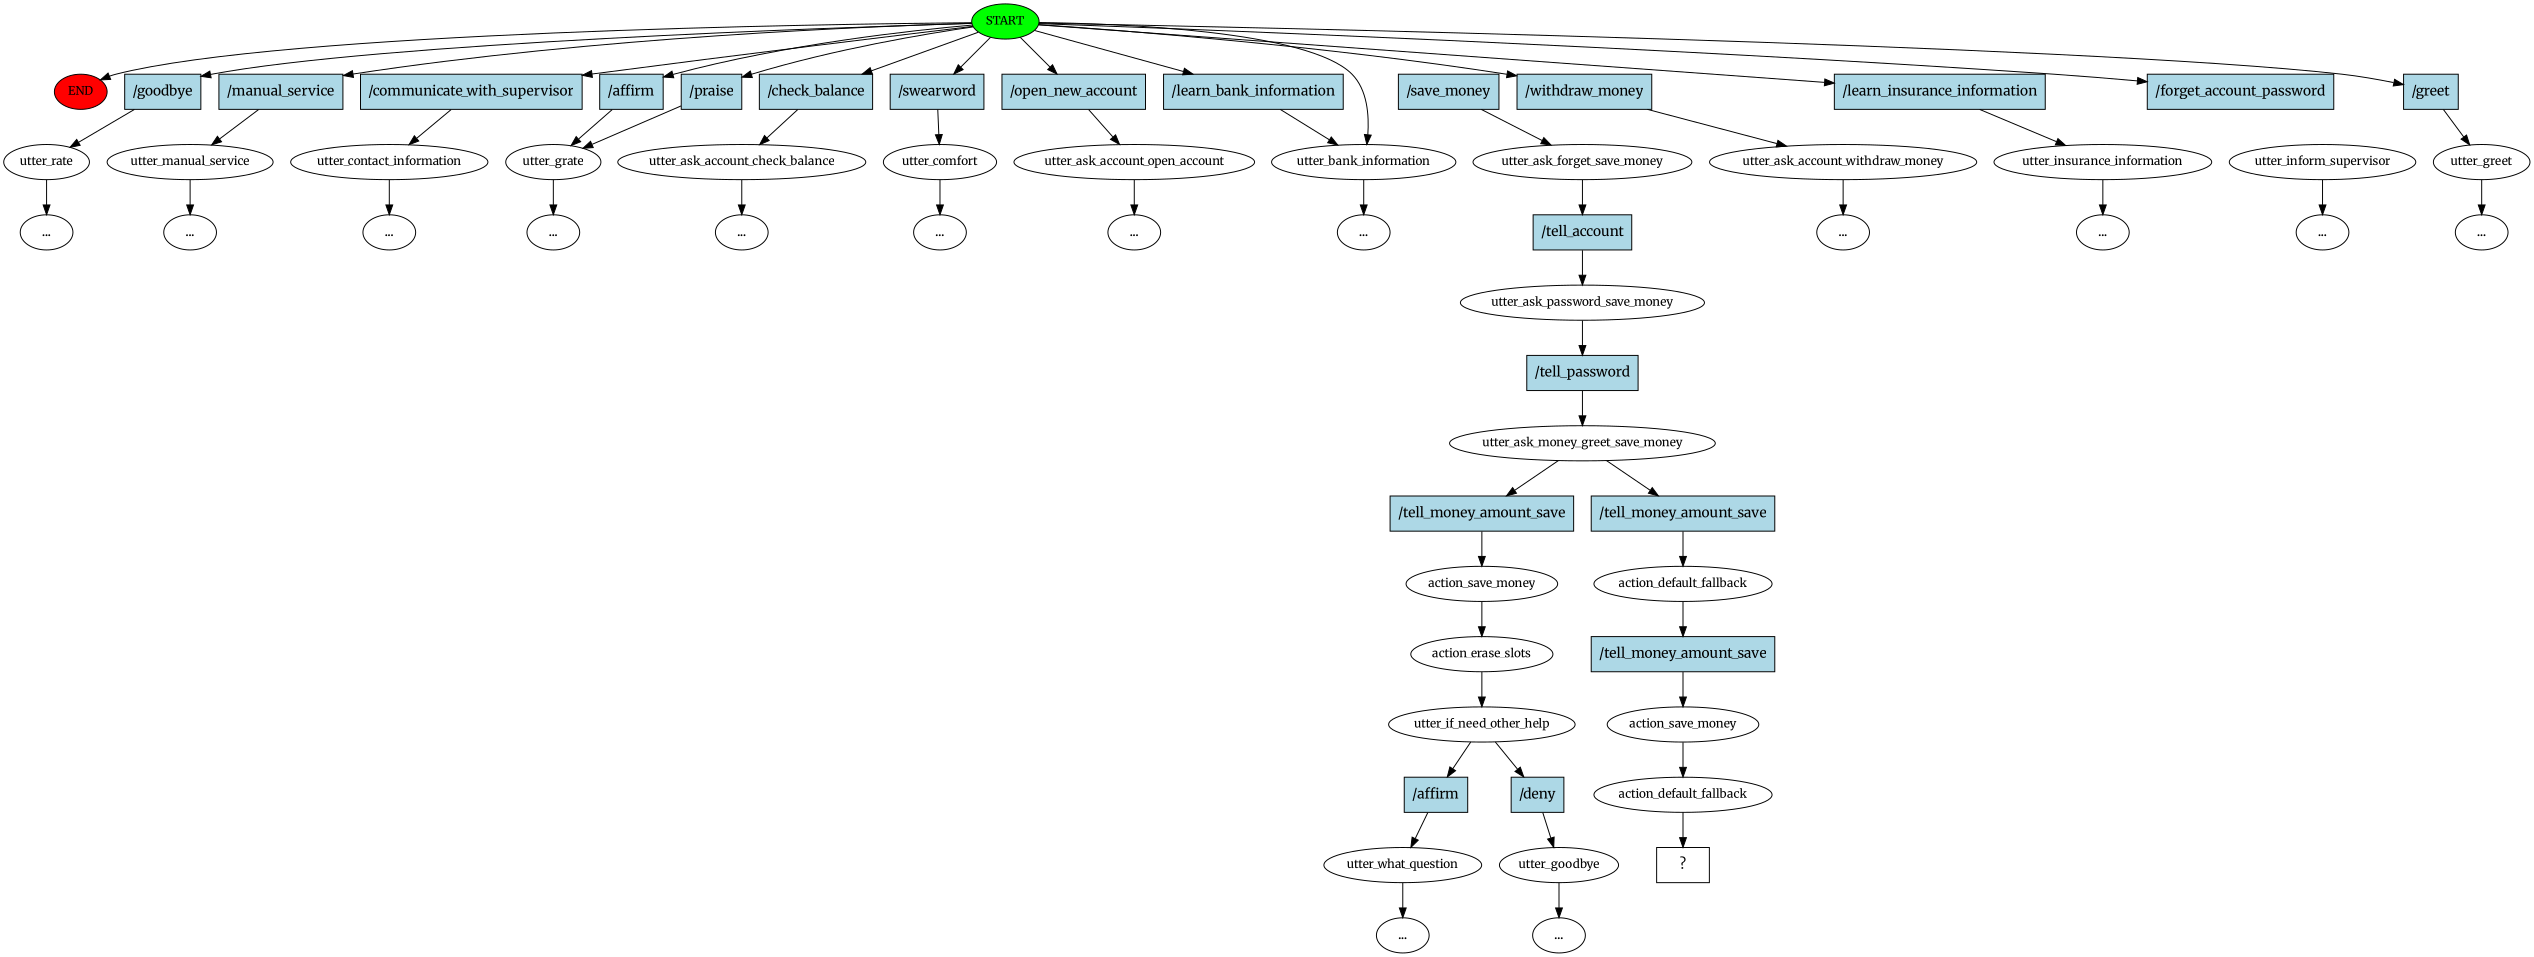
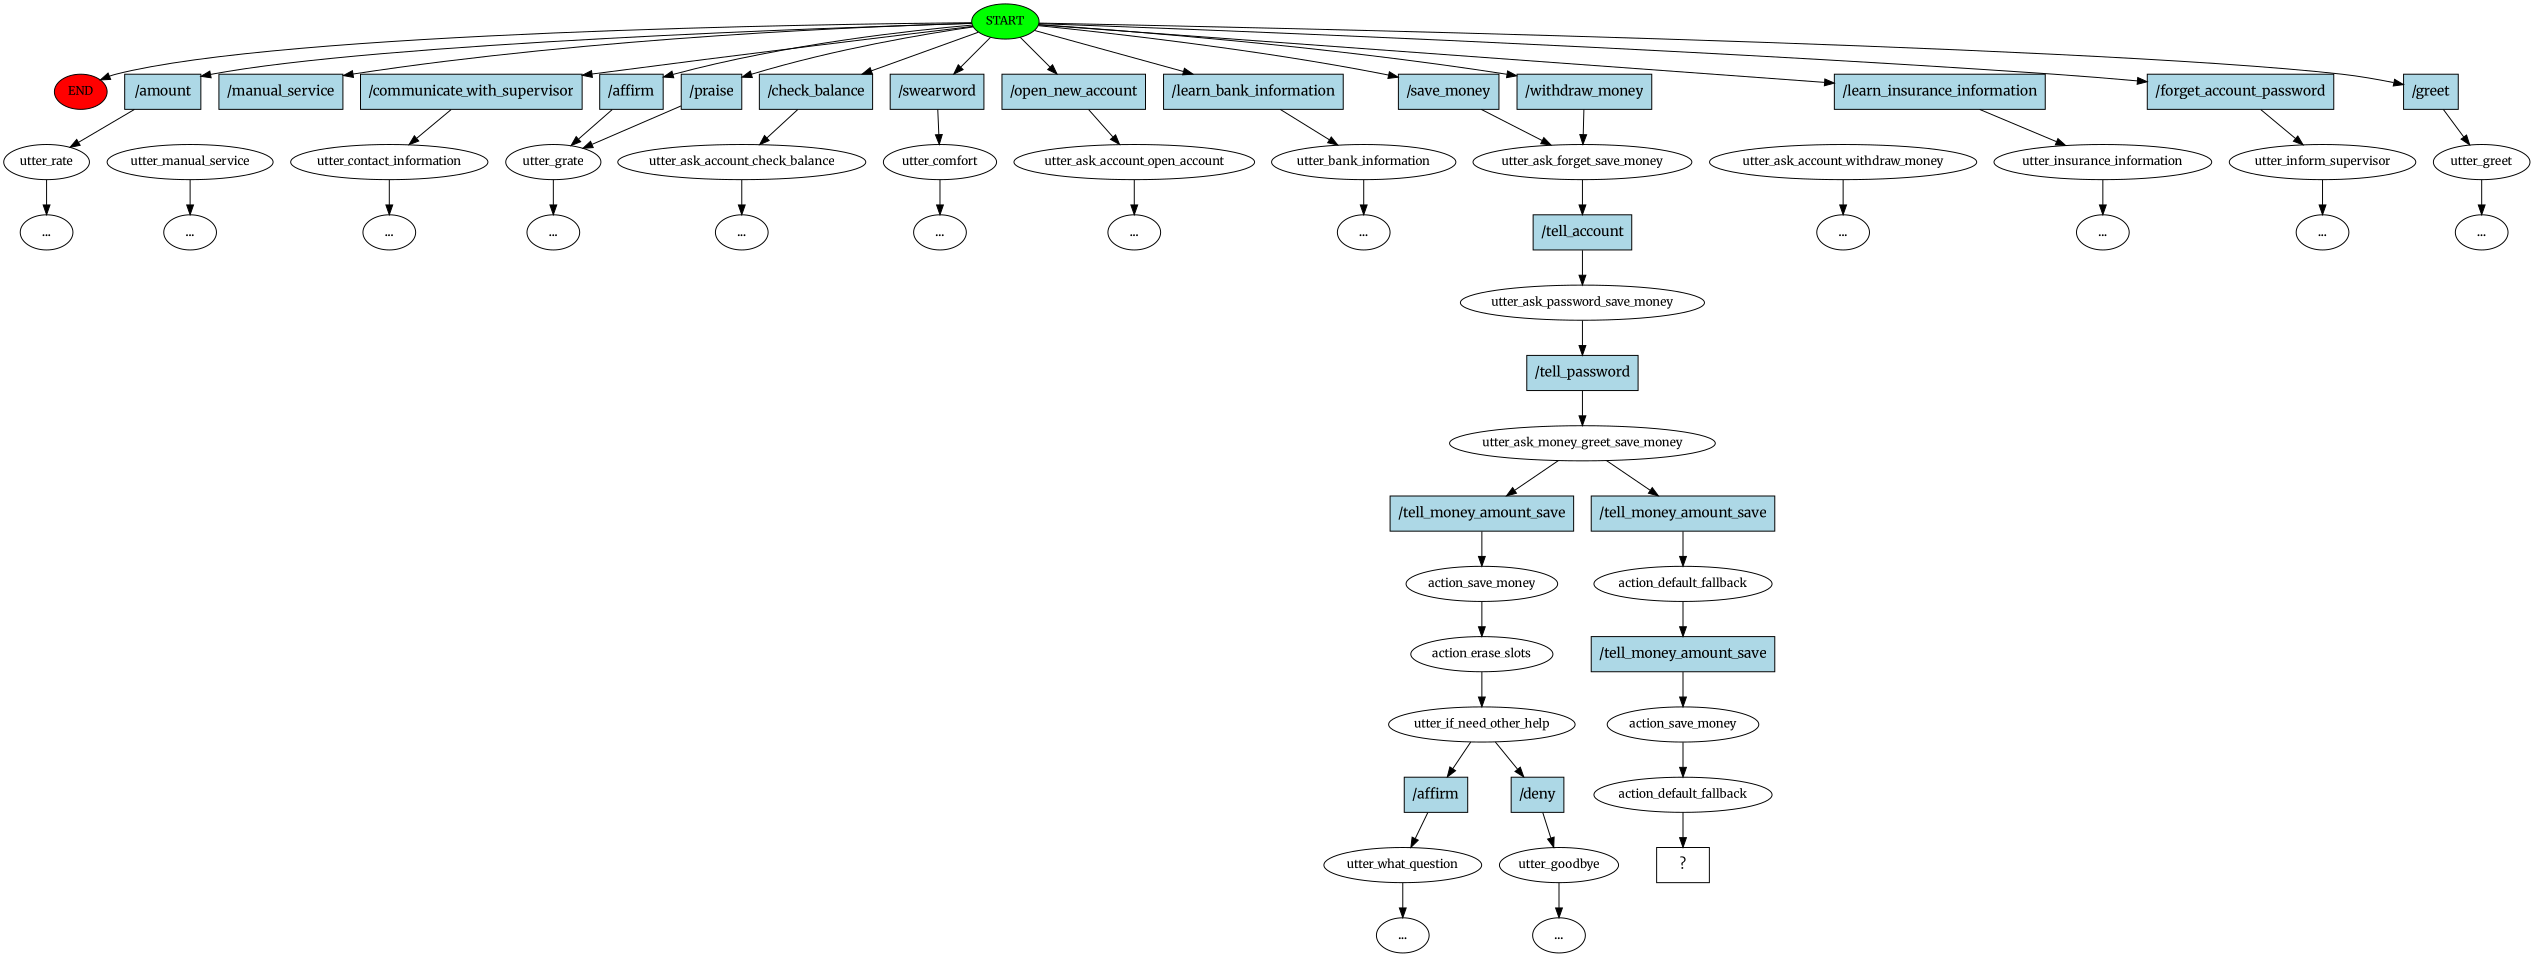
(1325, 58) -> (1214, 47)
(163, 92) -> (163, 92)
(239, 124) -> none
none -> (2278, 124)
(1712, 127) -> (1584, 122)
